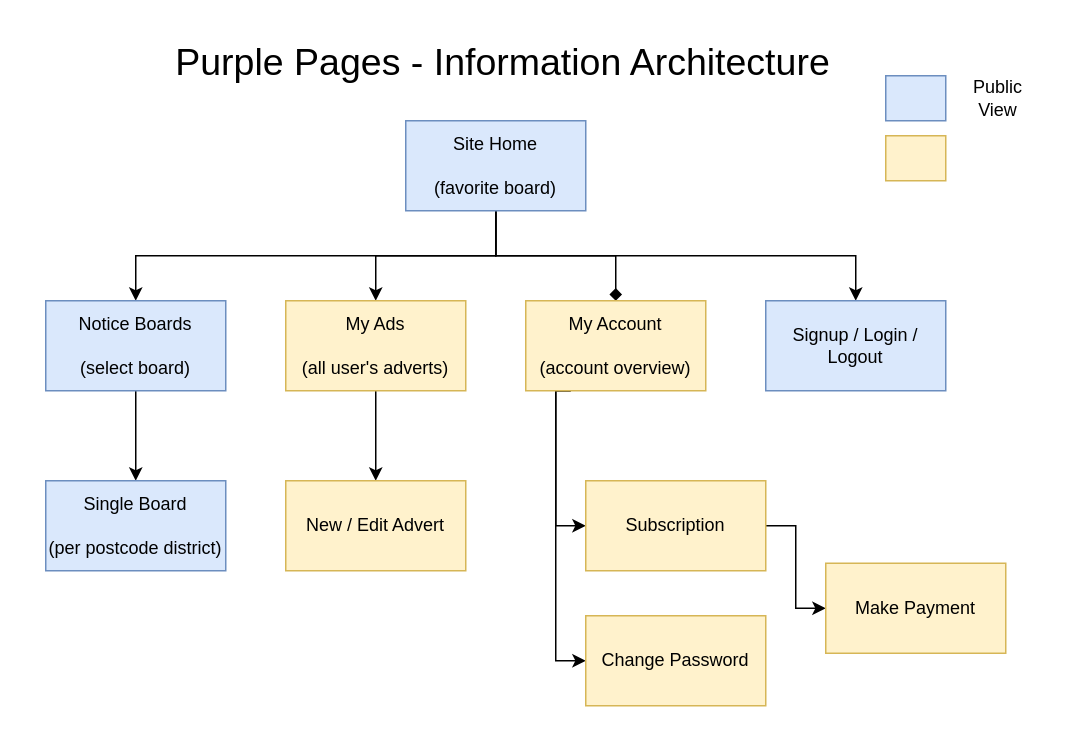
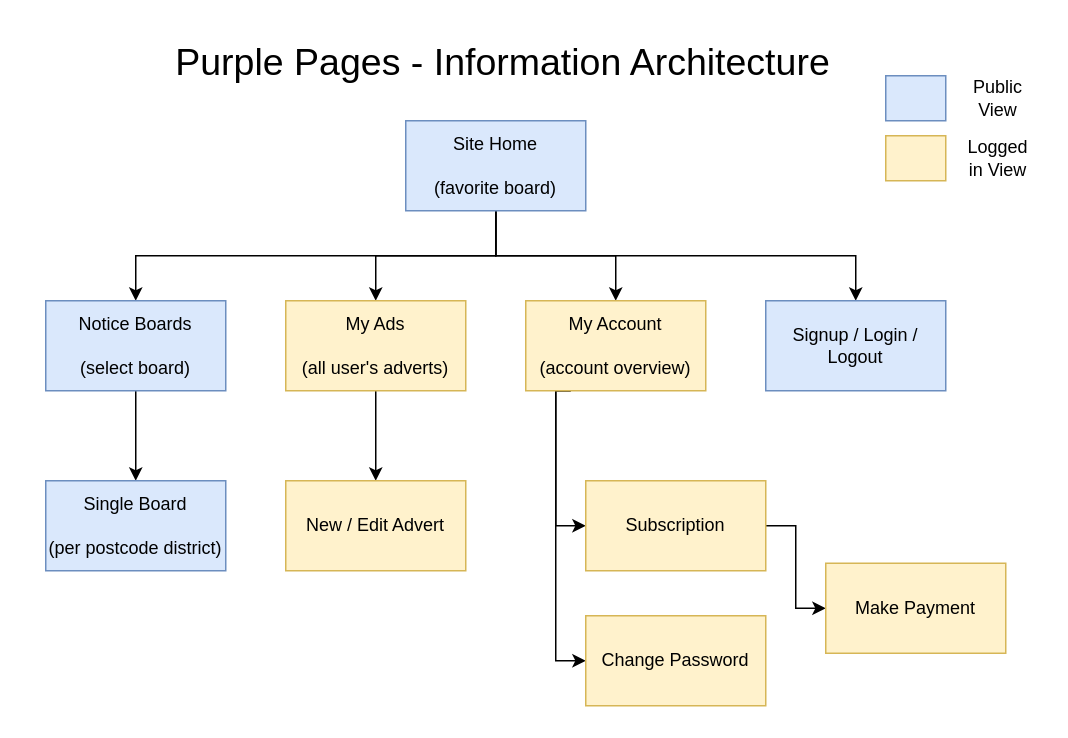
none -> (998, 158)
(616, 288) -> (616, 289)
